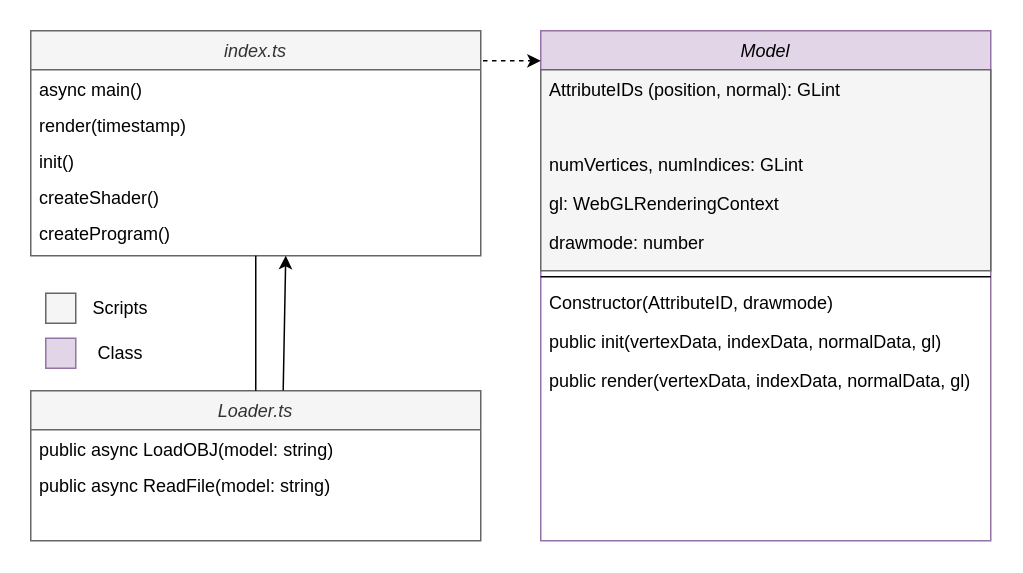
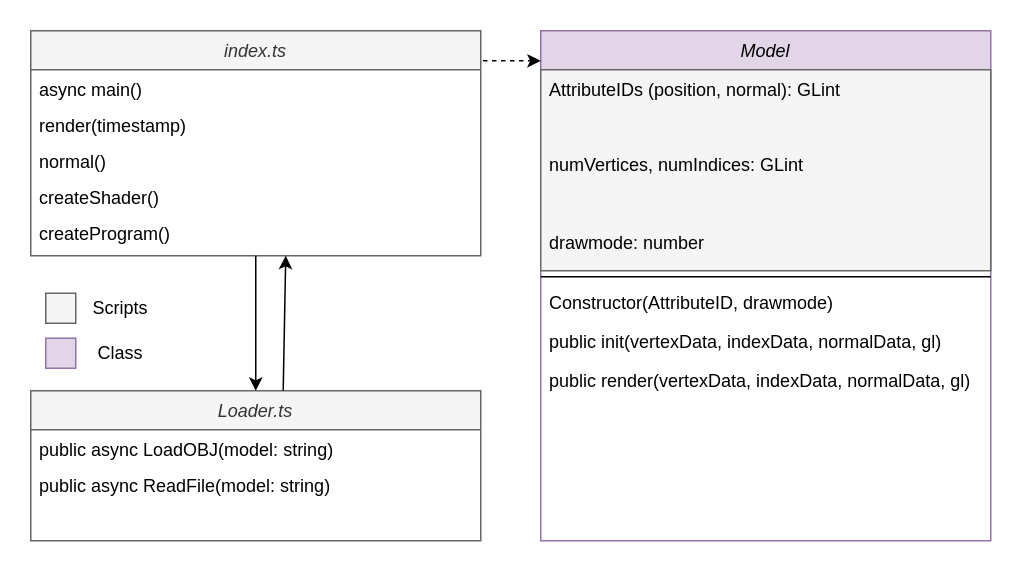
(65, 162) -> (77, 162)
(766, 203) -> none
(256, 383) -> (256, 379)
